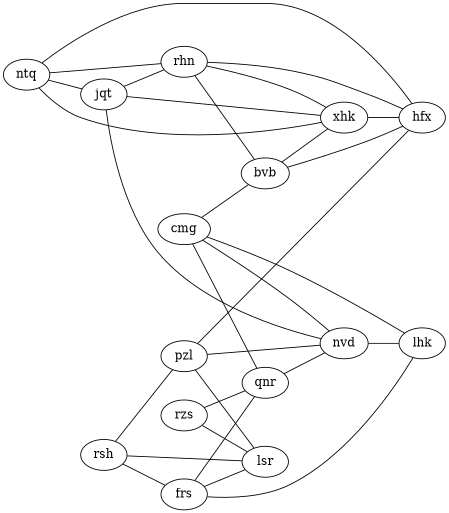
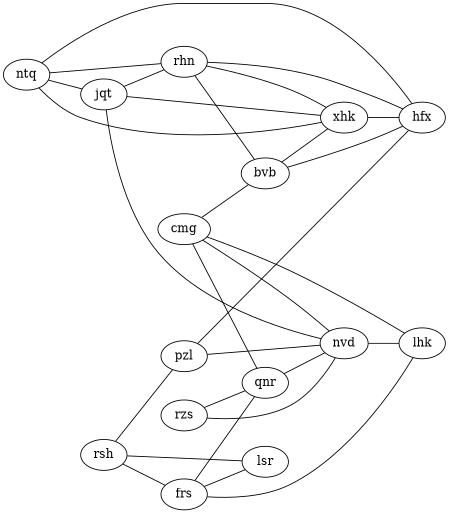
(225, 409) -> none
(220, 436) -> (282, 409)
